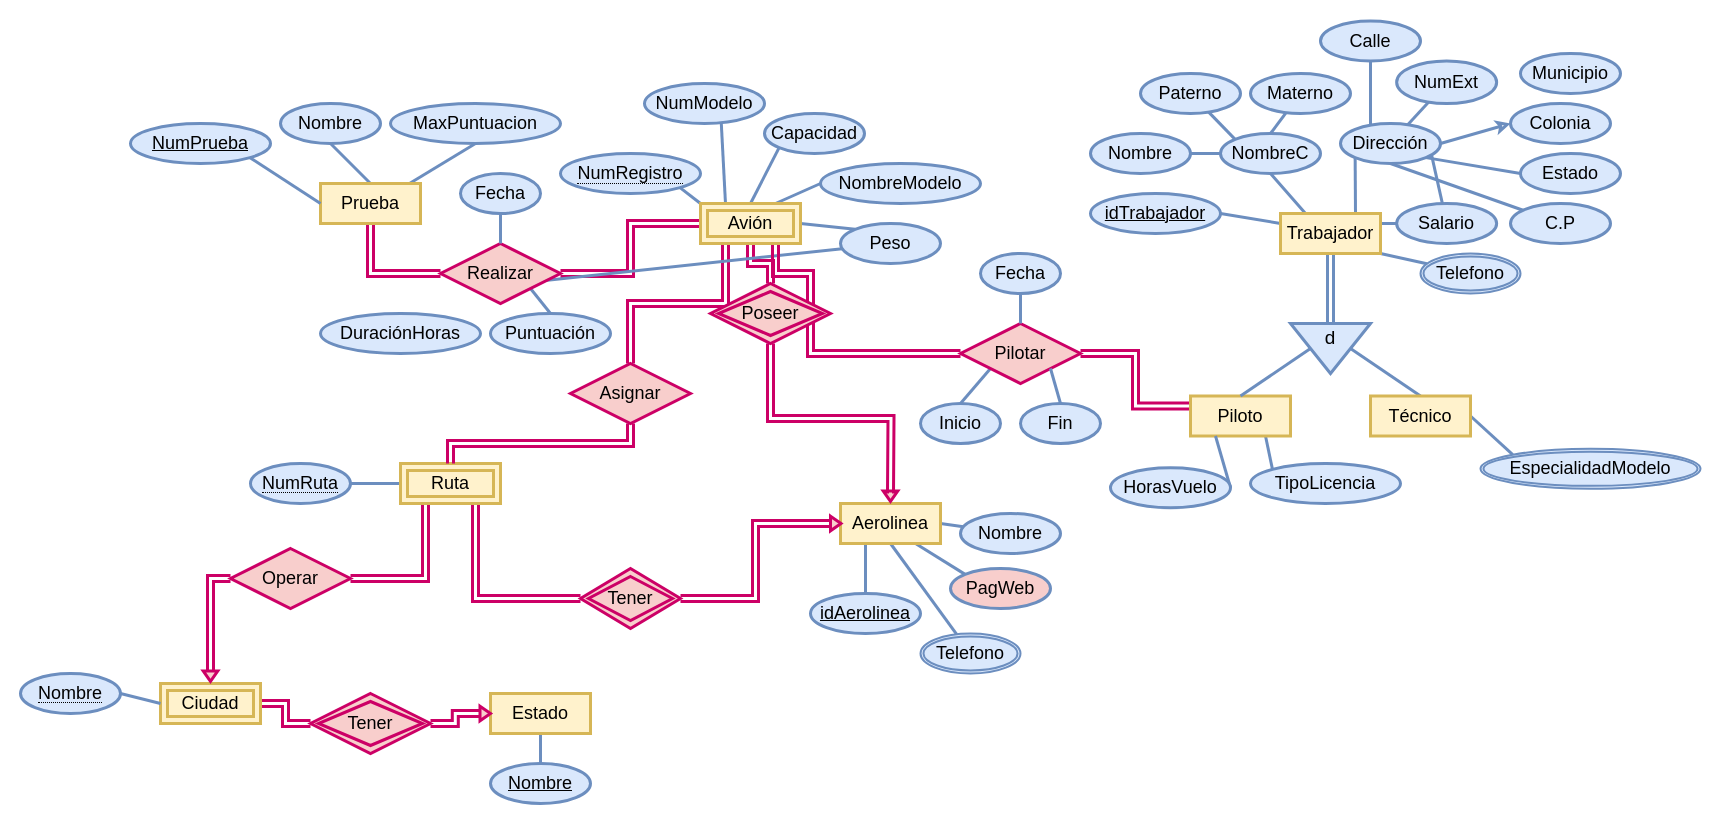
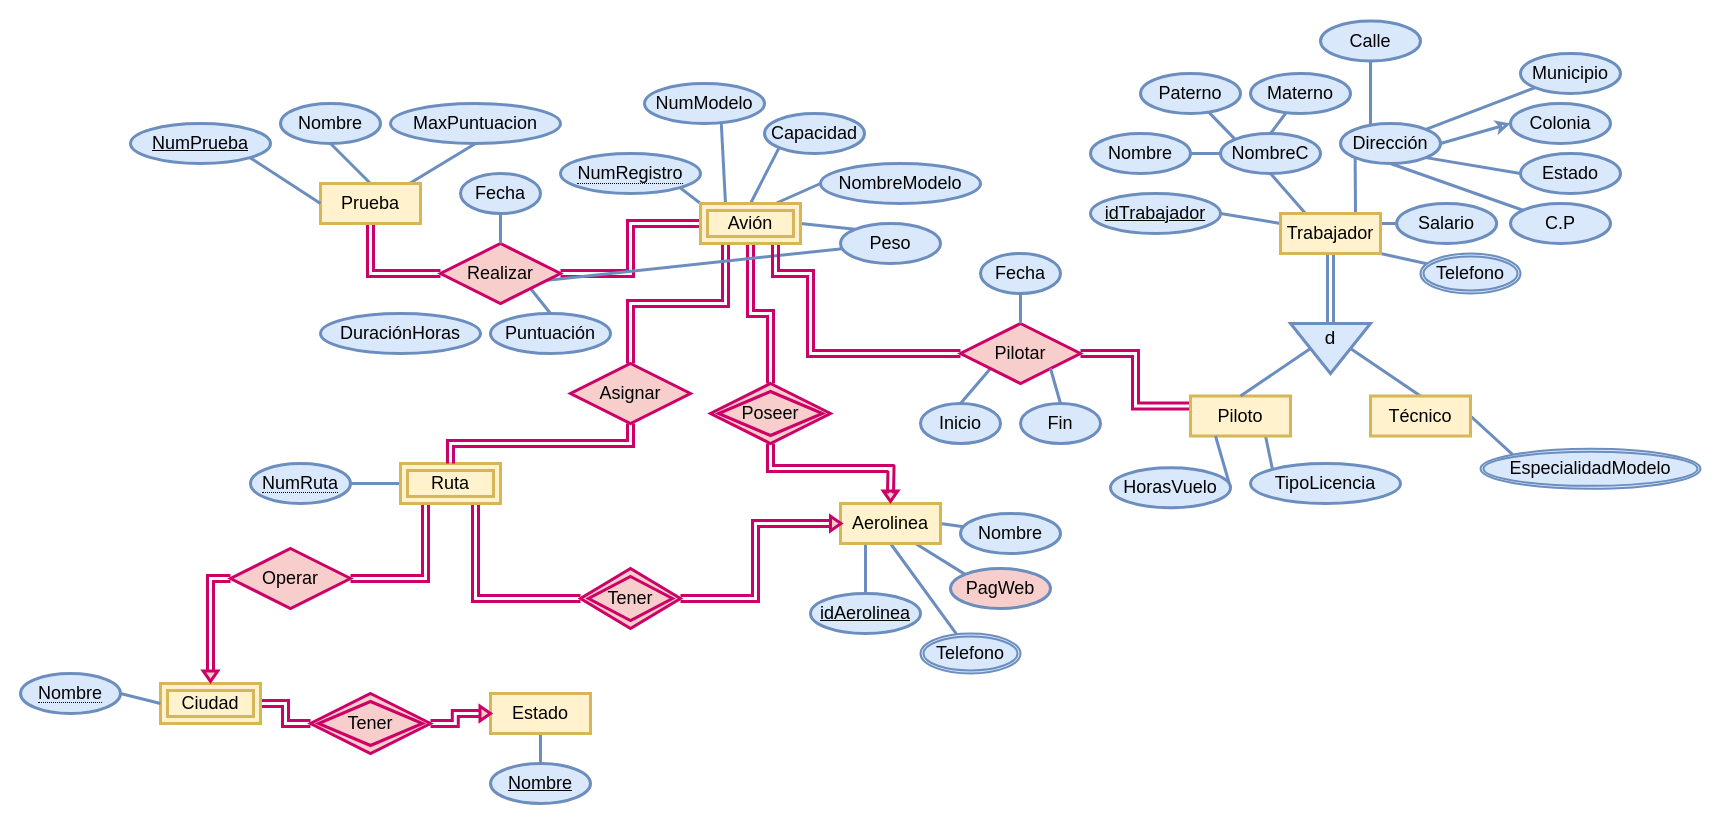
(1447, 82) -> none
(1418, 113) -> none
(1437, 178) -> (1481, 109)
(771, 314) -> (771, 414)
